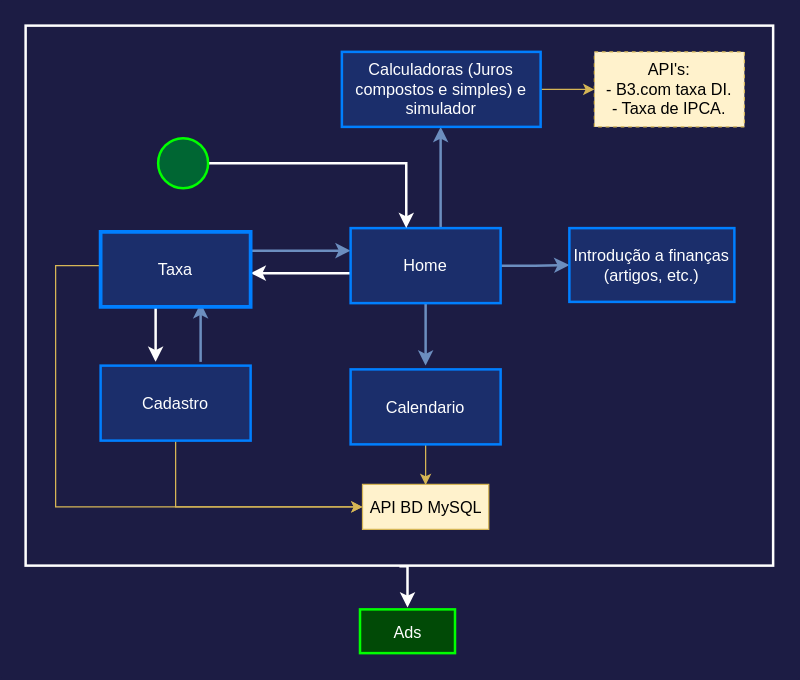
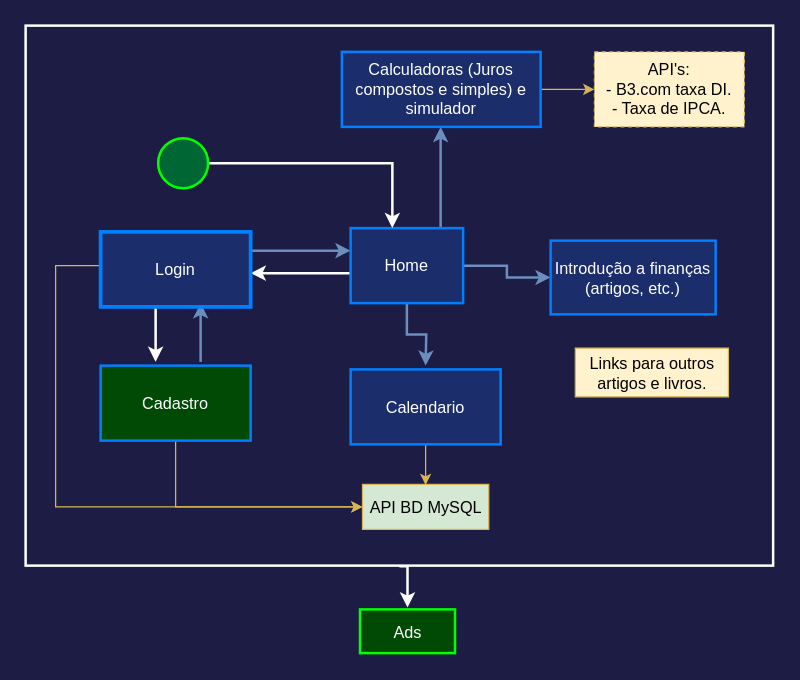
(652, 265) -> (633, 278)
(426, 266) -> (407, 266)
(176, 269) -> (176, 269)
none -> (652, 373)
(176, 403) -> (176, 403)
(426, 507) -> (426, 507)
